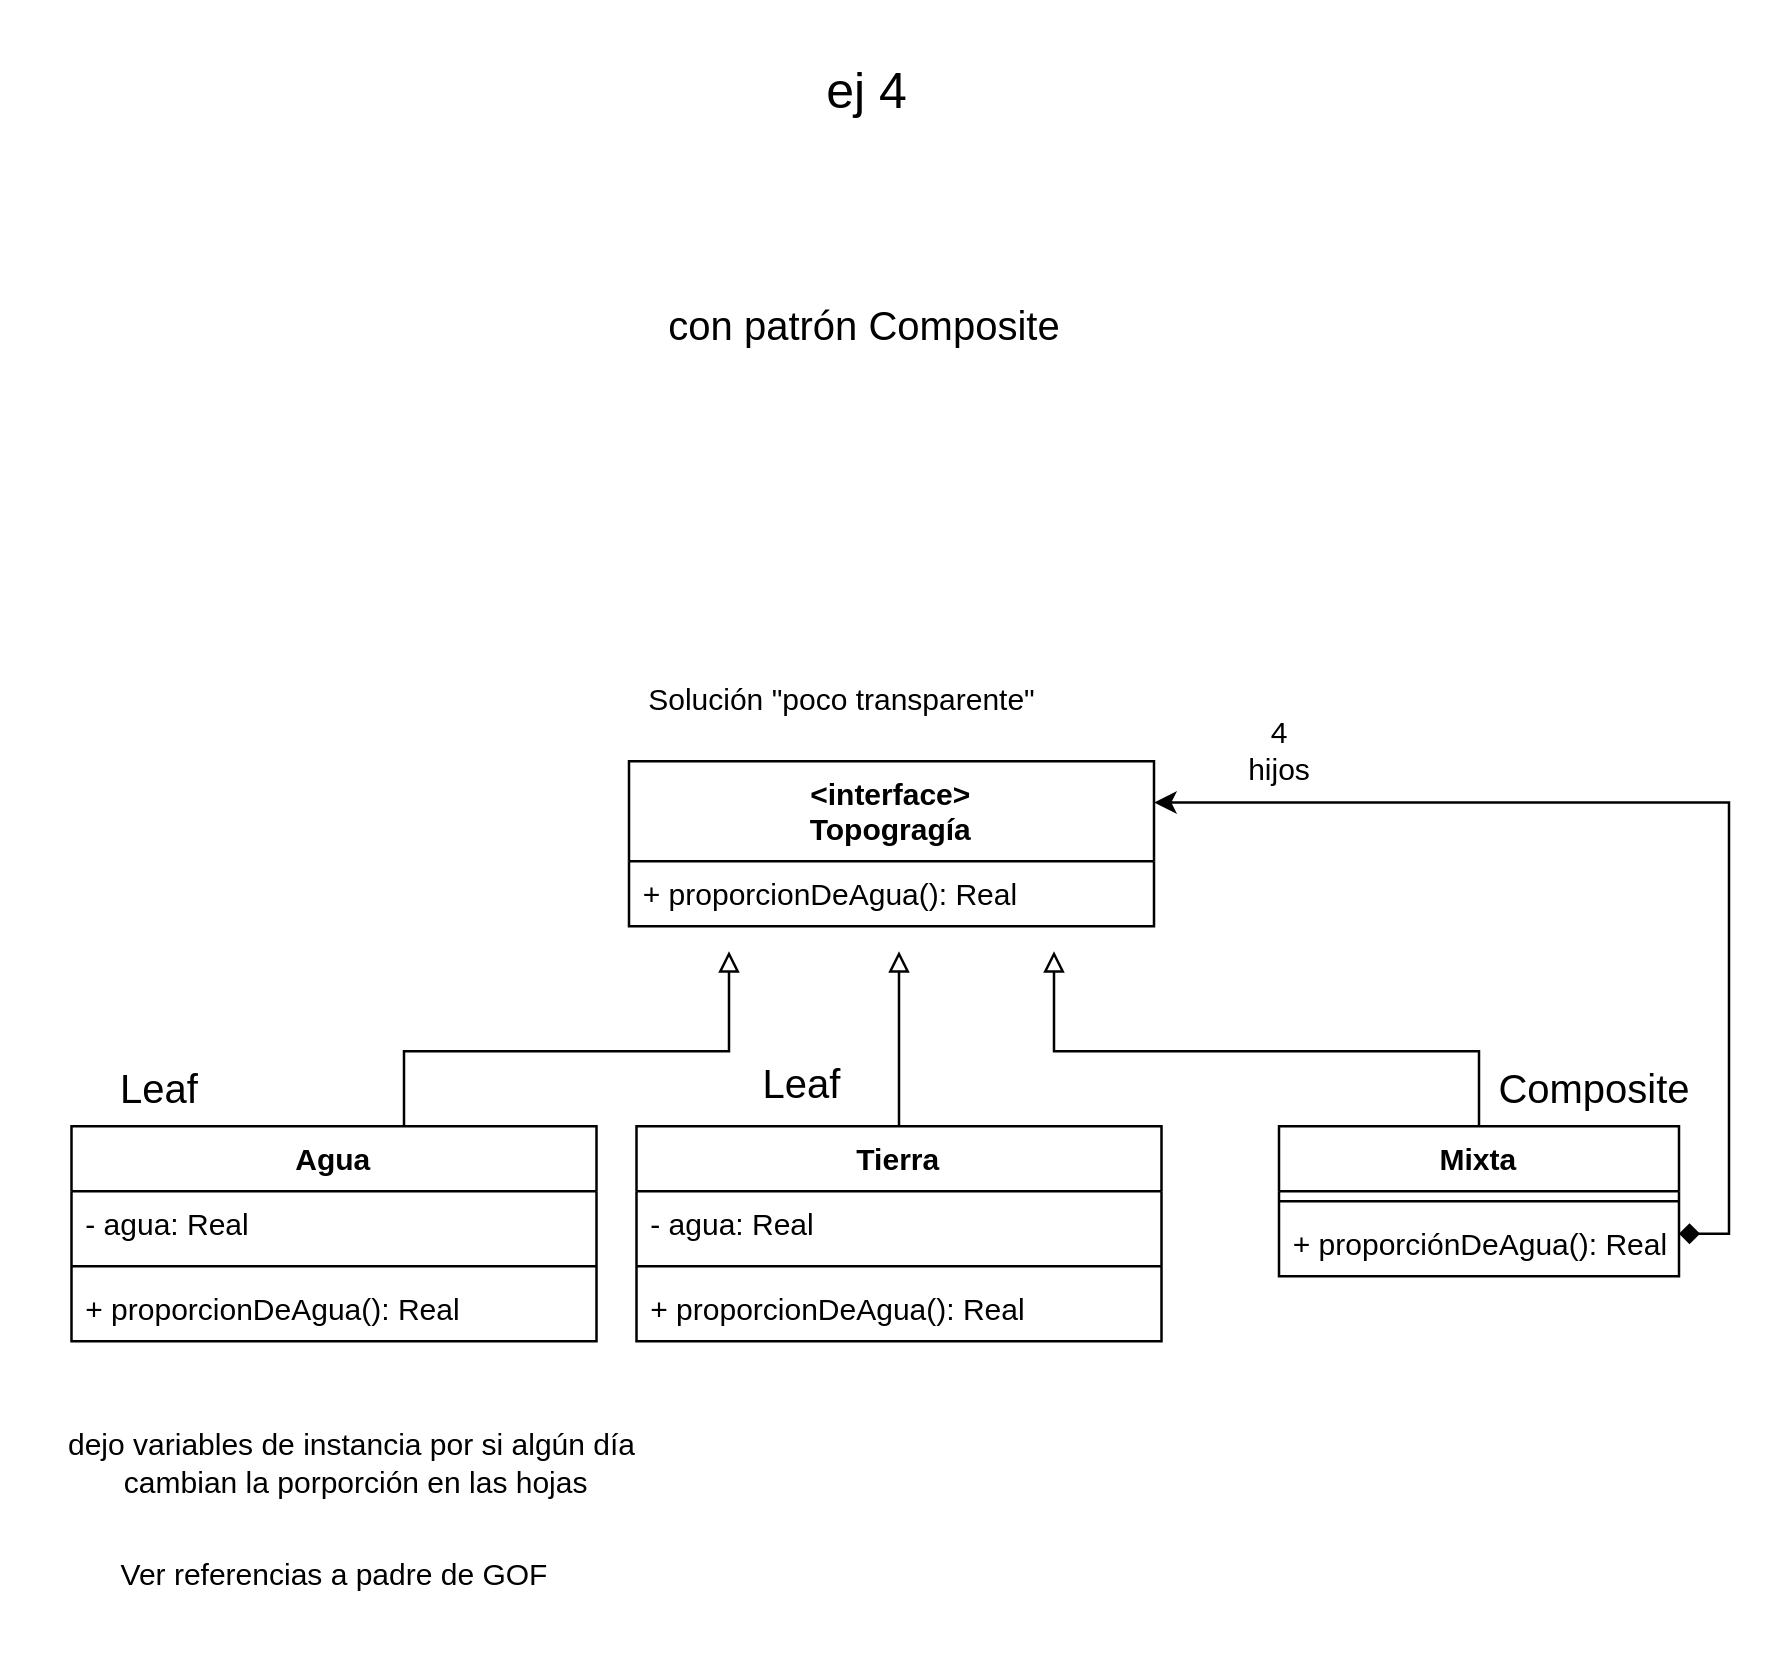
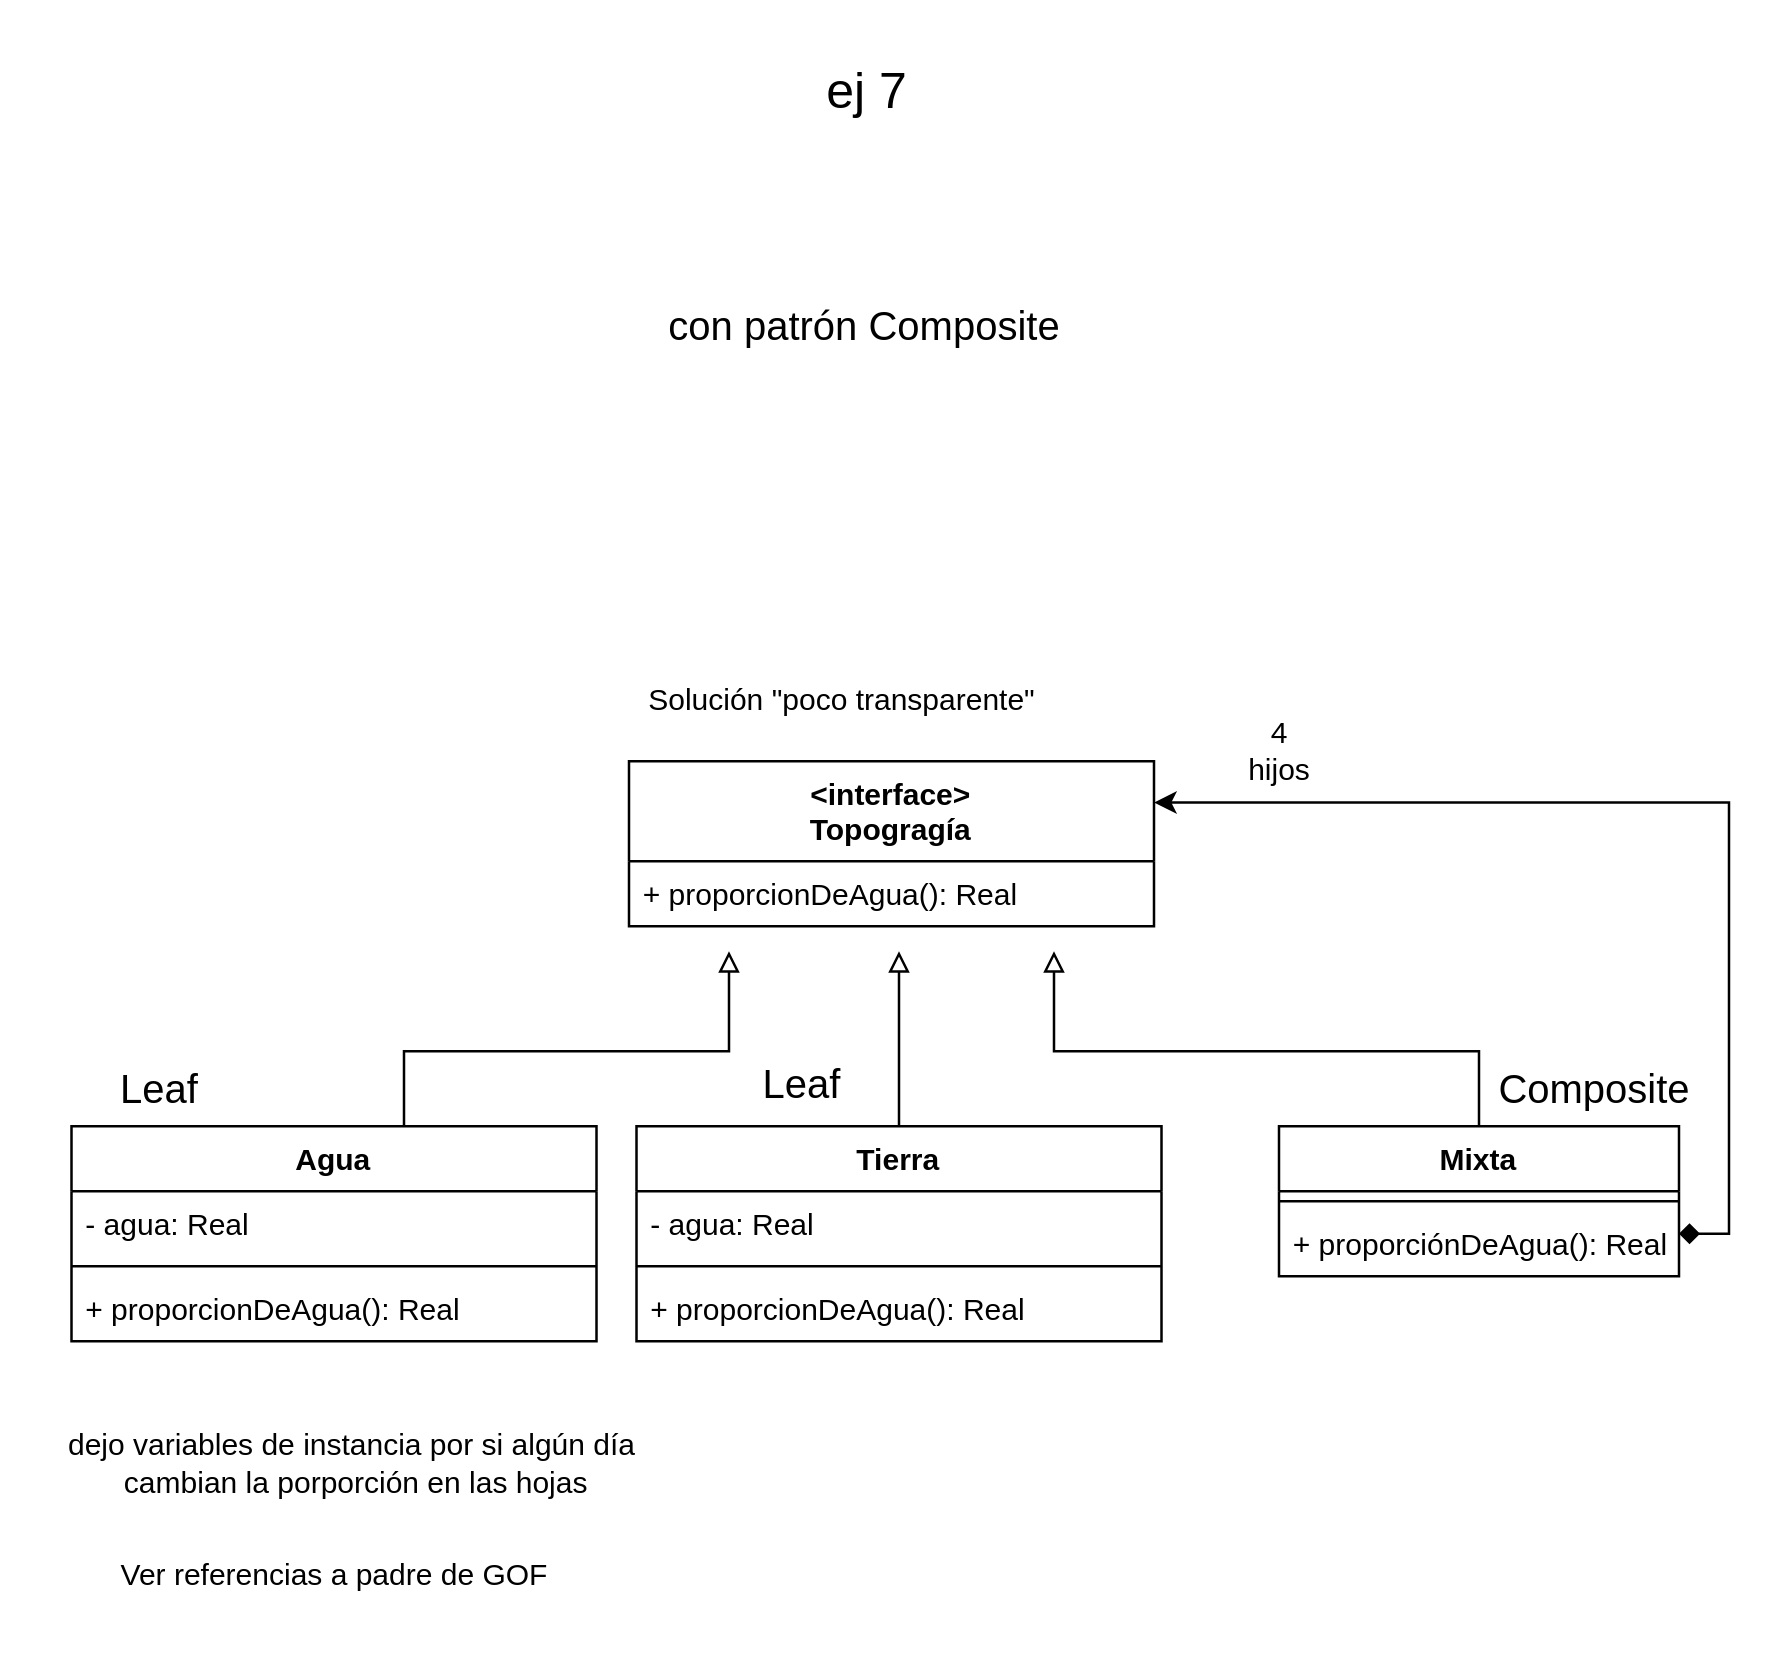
(868, 89) -> (868, 89)
